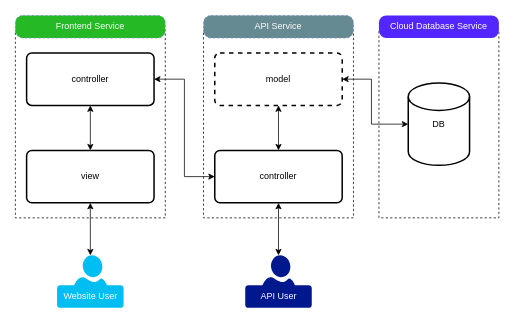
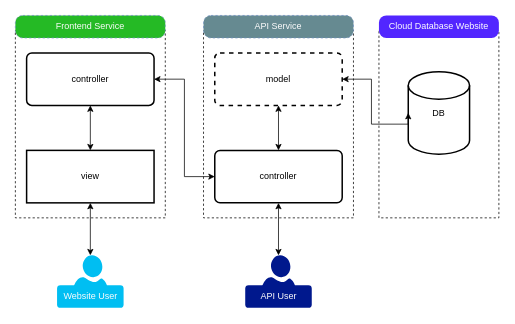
(439, 27) -> (439, 27)
(439, 124) -> (439, 113)
(90, 177) -> (90, 177)
